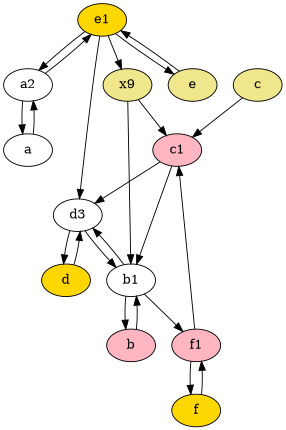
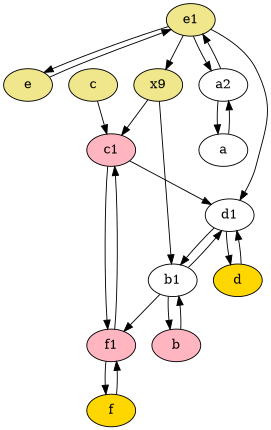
(102, 20) -> (191, 20)
(156, 211) -> (105, 243)
(78, 215) -> (230, 215)
